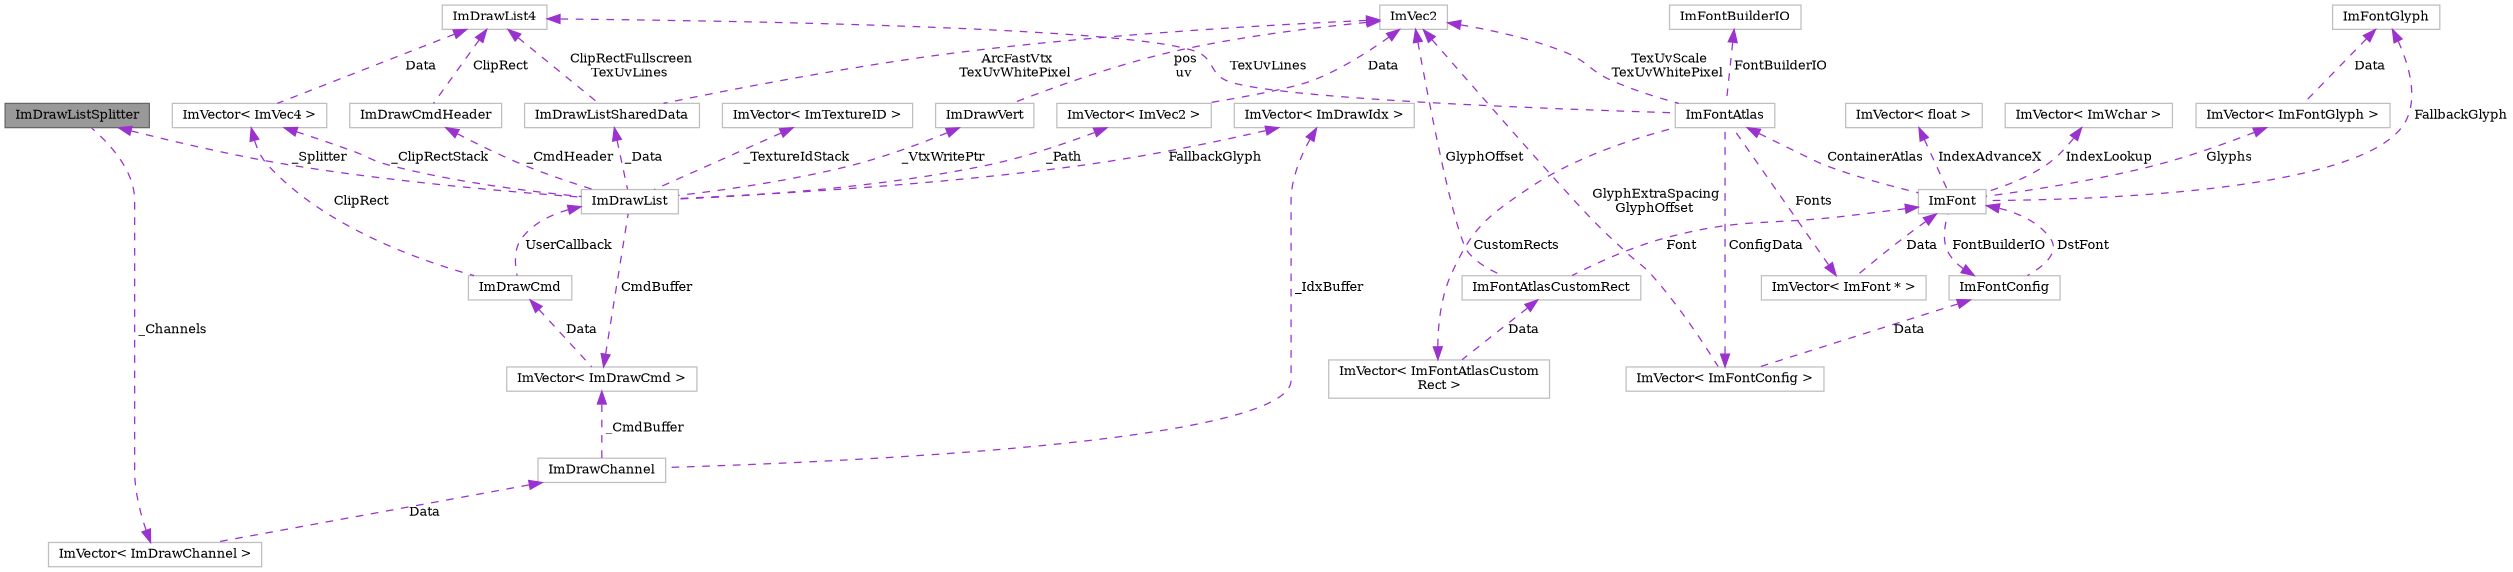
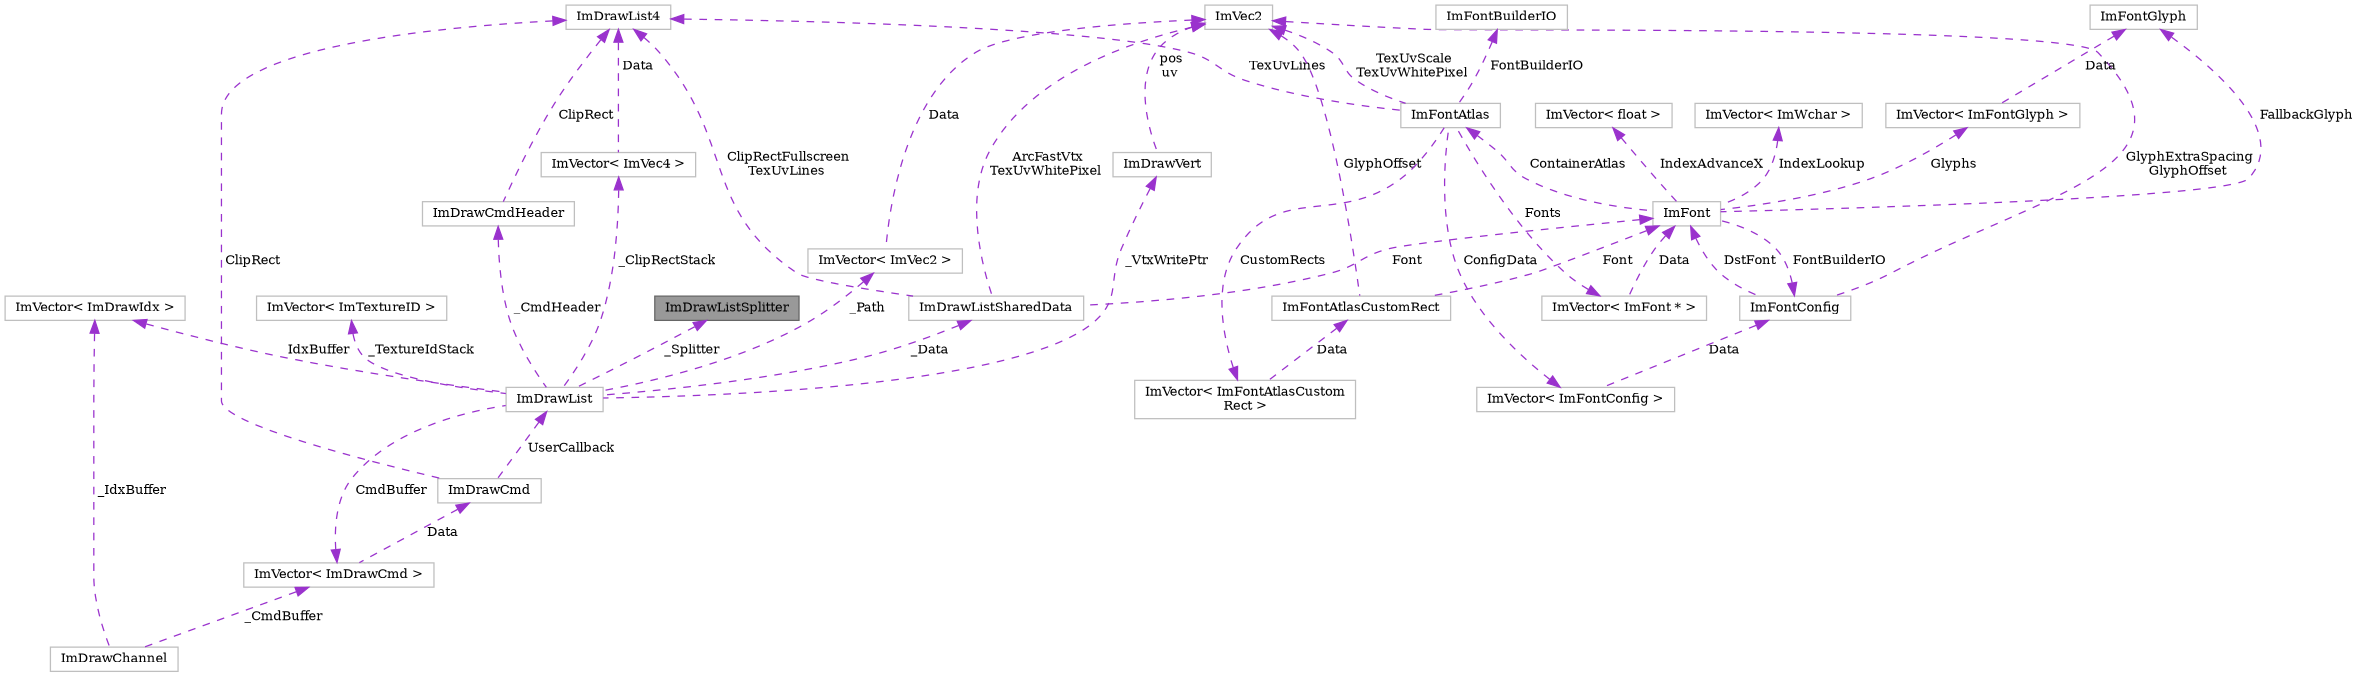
(1213, 158) -> (317, 350)
(1576, 203) -> (1910, 35)
(351, 227) -> (221, 196)
none -> (1374, 254)
(155, 555) -> none
